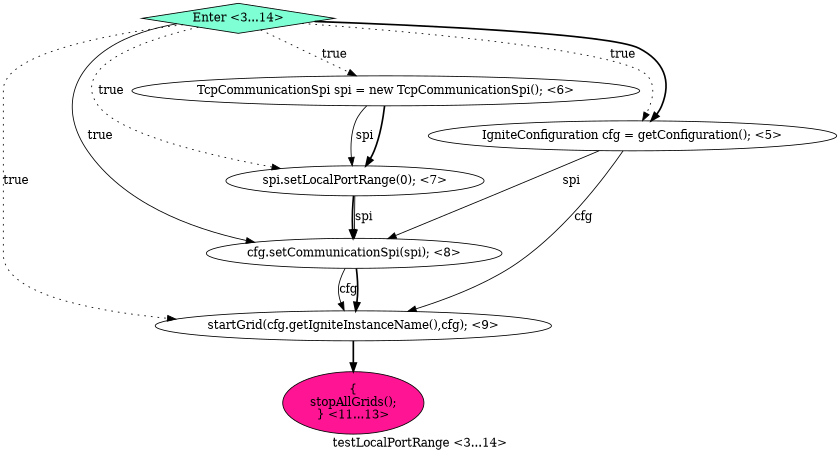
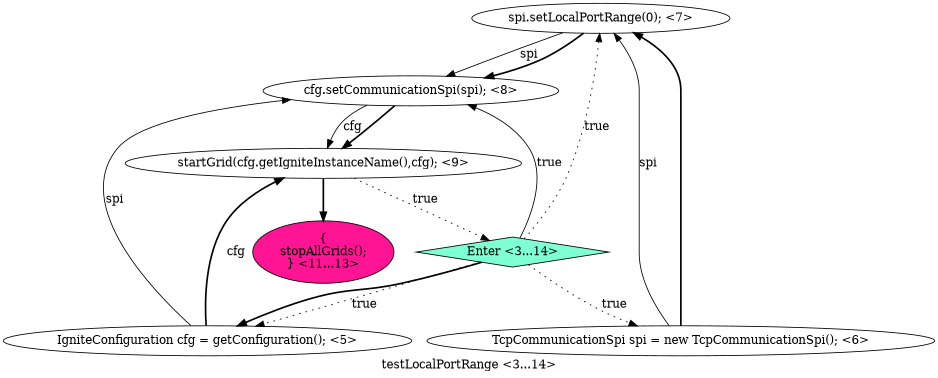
(3, 166) -> (418, 208)
(534, 250) -> (216, 241)
